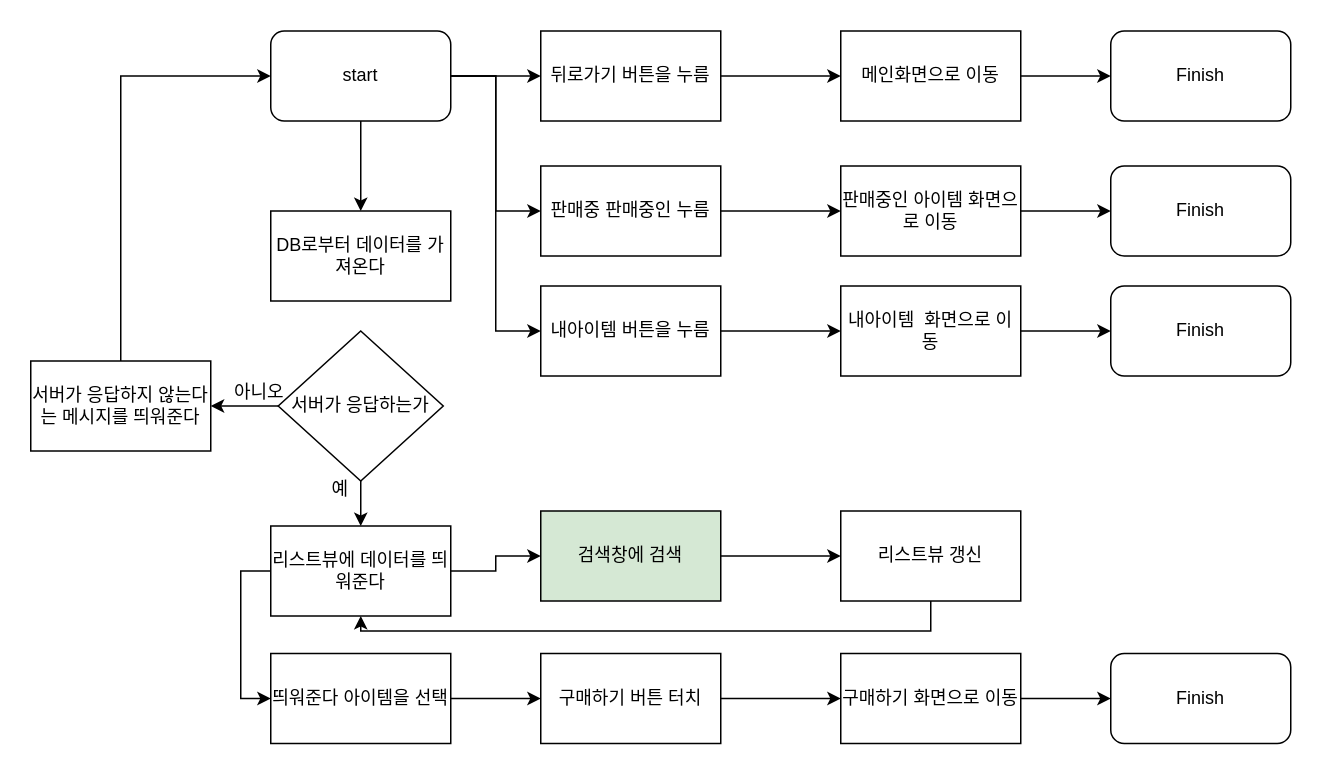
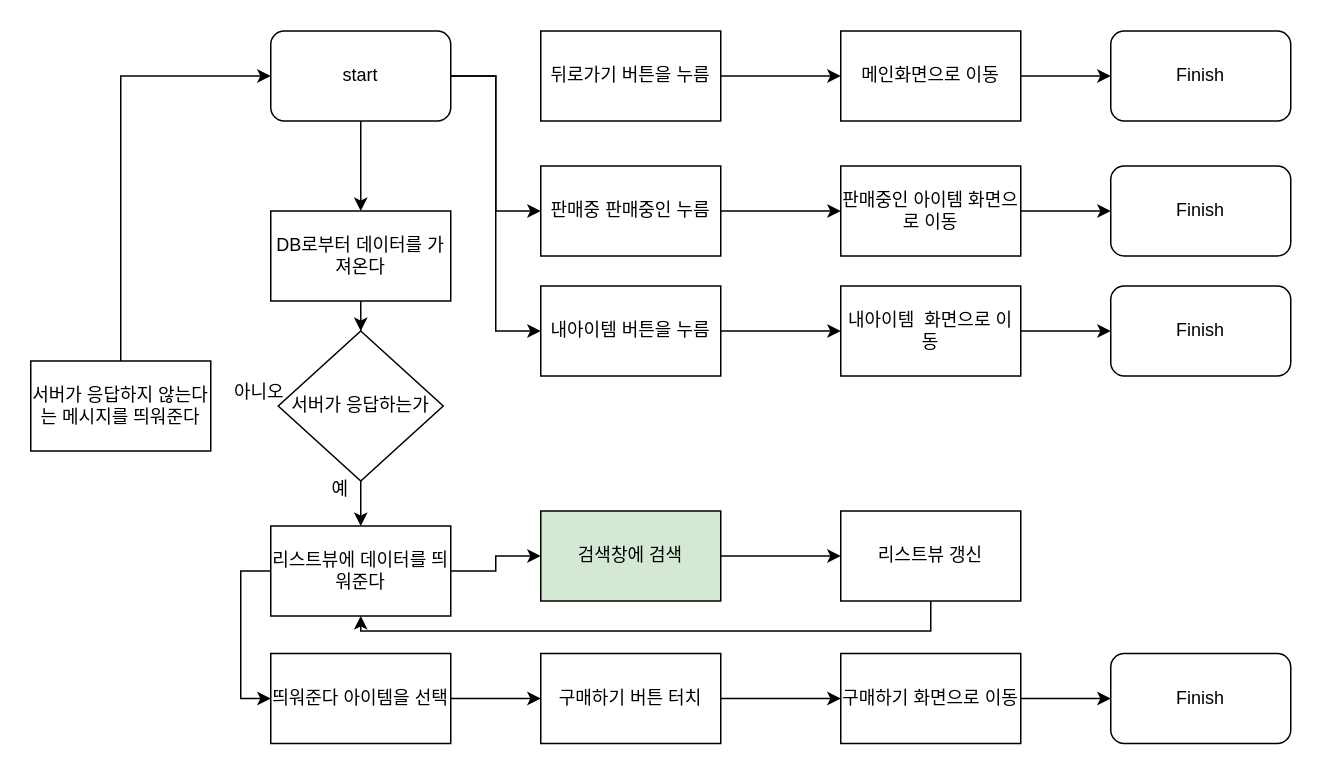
(514, 76) -> none
none -> (361, 321)
(250, 406) -> none
